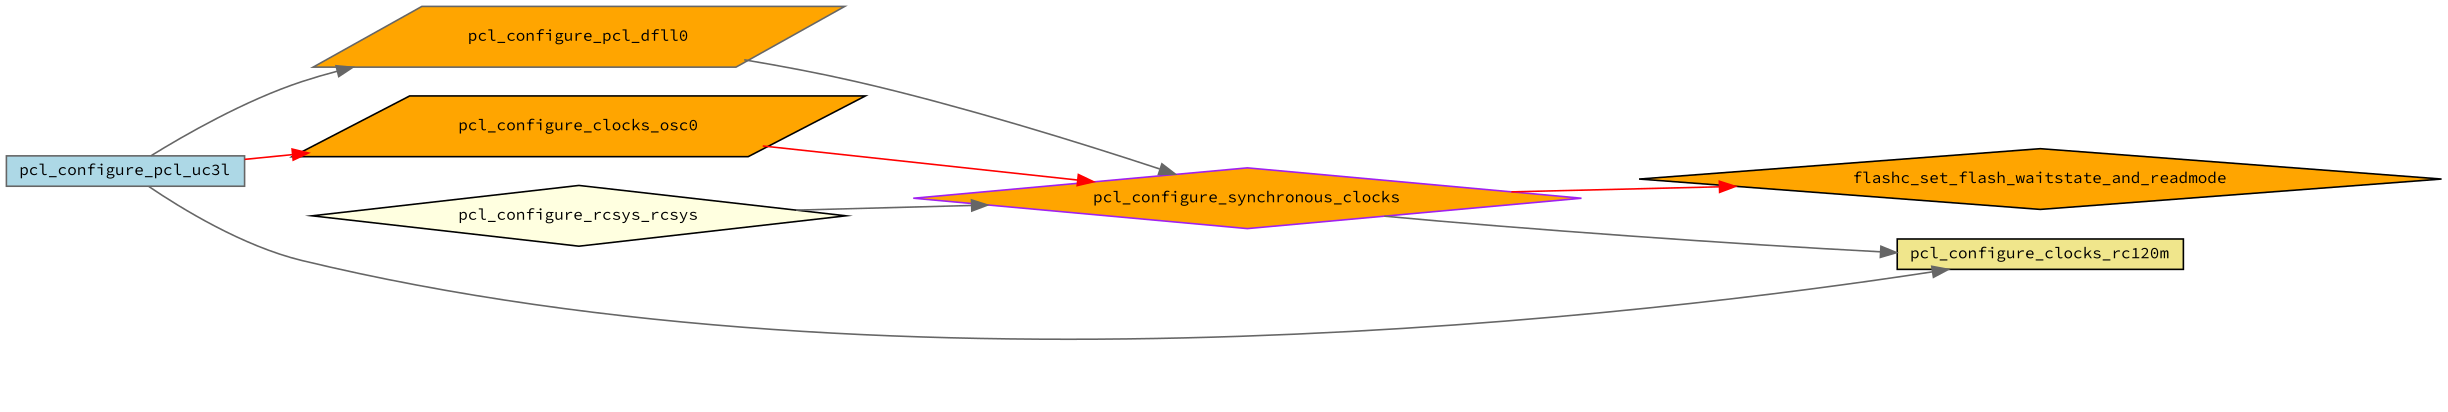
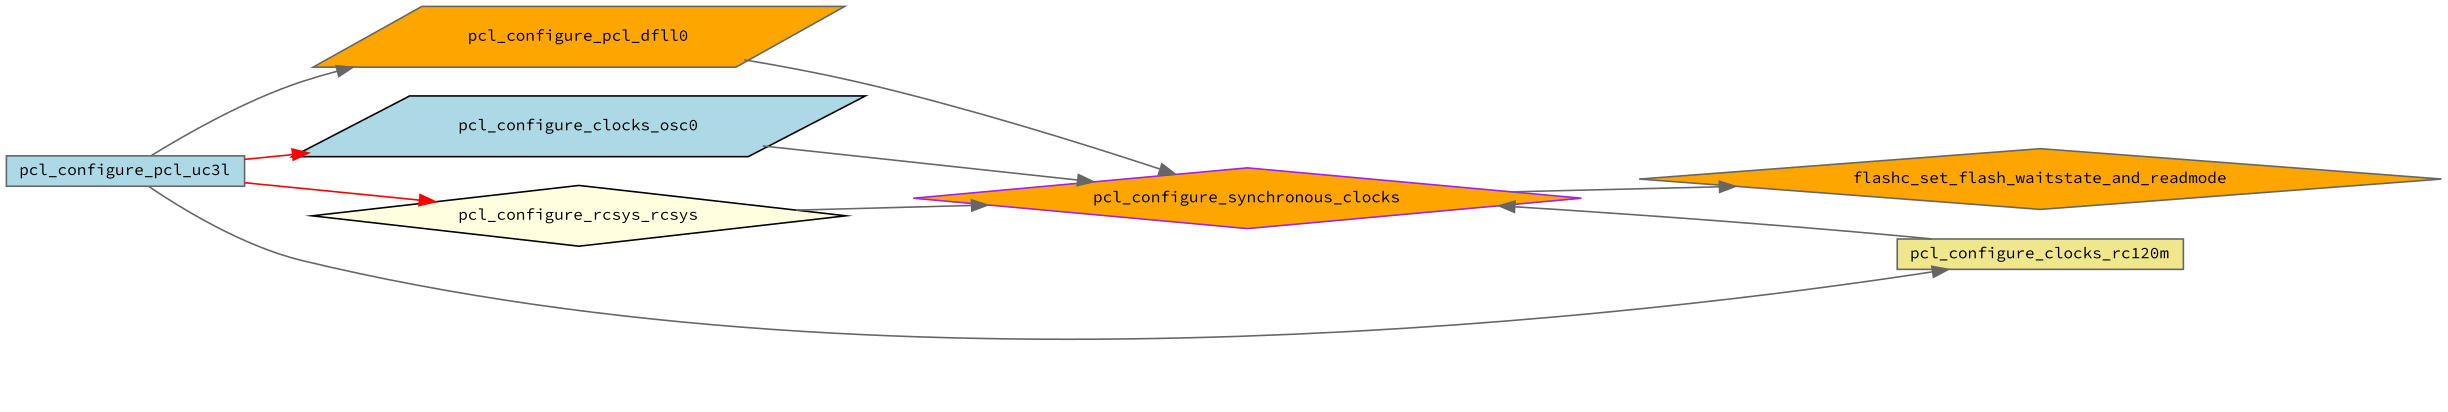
(579, 126) -> (579, 126)
(920, 163) -> (920, 163)
(2040, 179) -> (2040, 179)
(1615, 189) -> (1615, 189)
none -> (332, 191)
(1632, 236) -> (1724, 221)
(2040, 254) -> (2040, 254)
